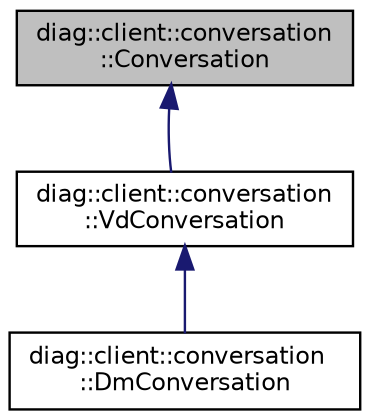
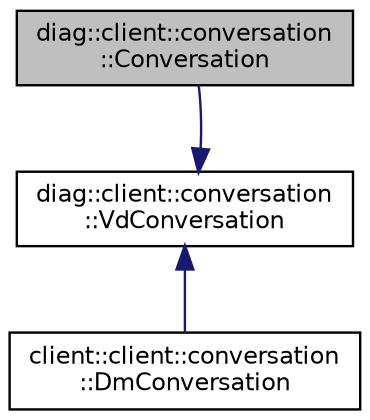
(169, 141) -> (201, 116)
(185, 371) -> (185, 371)
